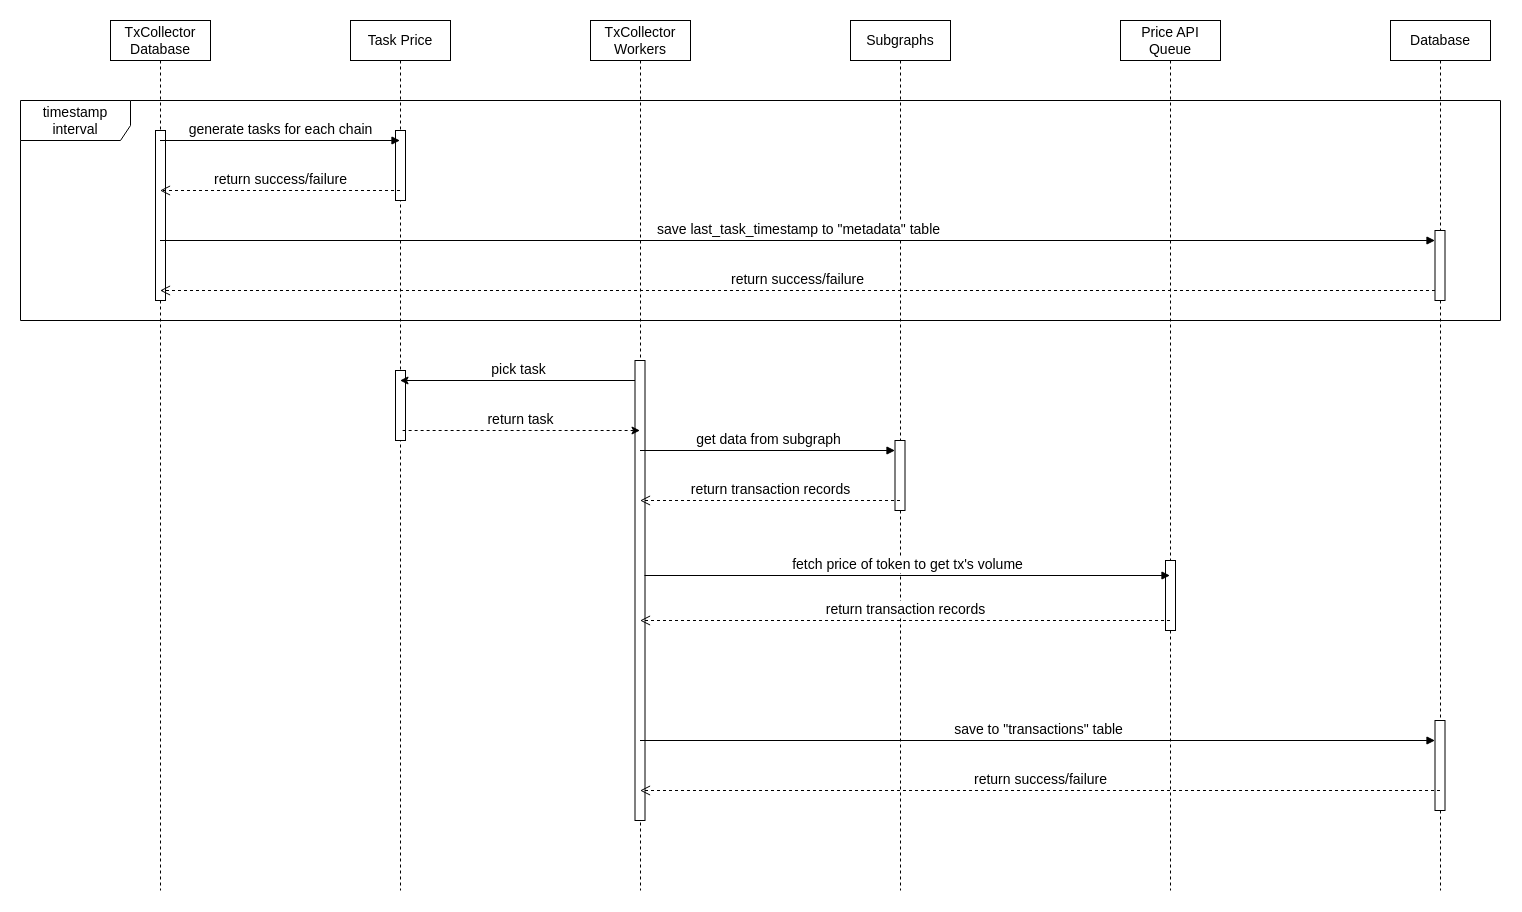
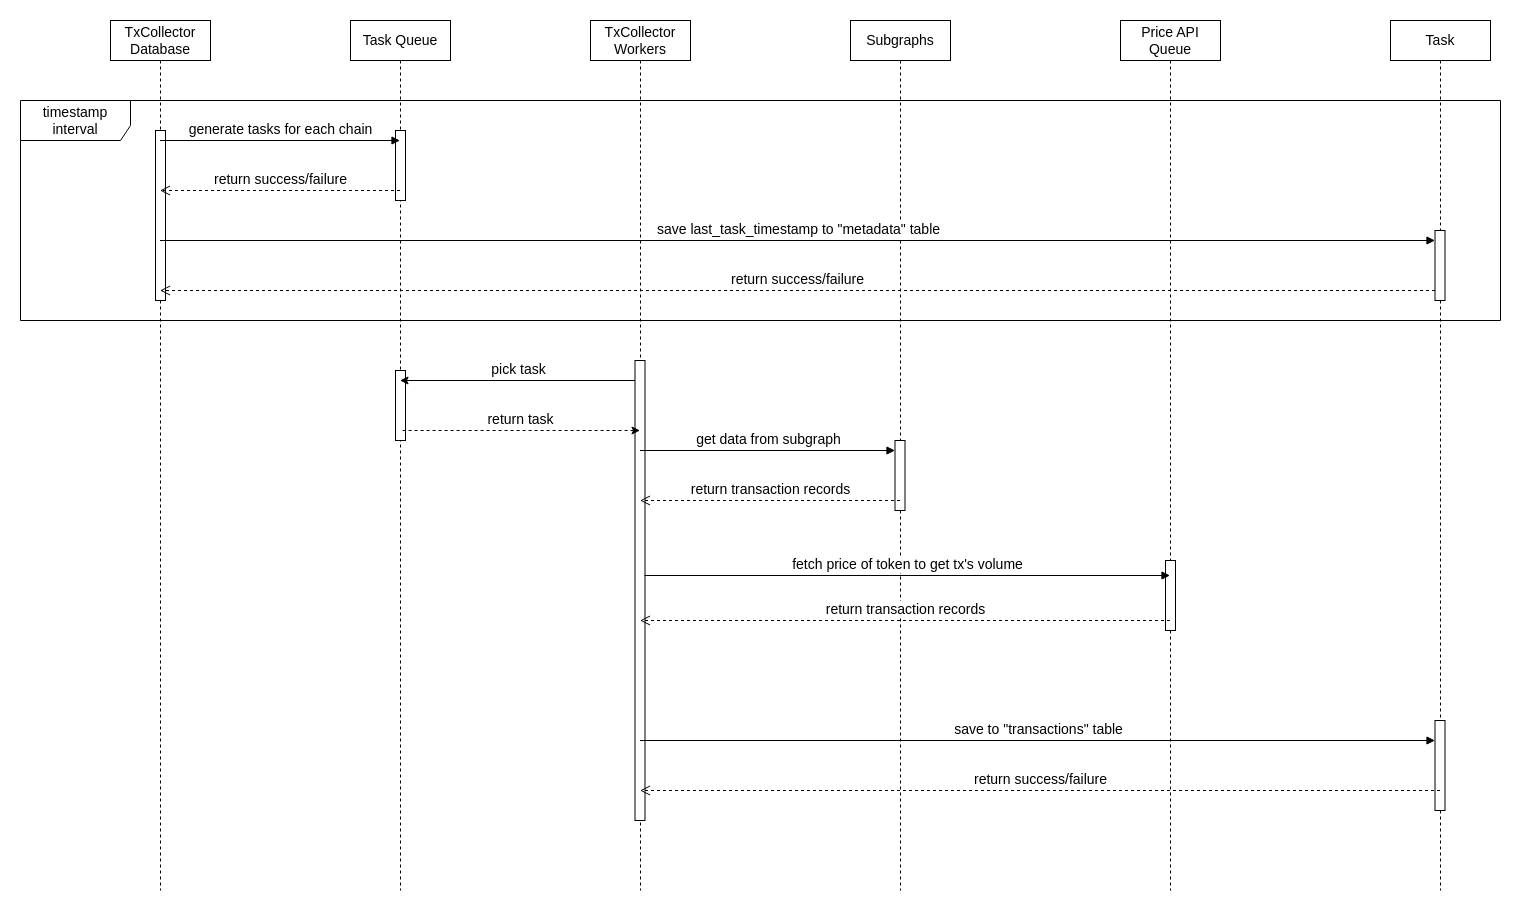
(401, 41) -> (401, 41)
(1441, 41) -> (1441, 41)
